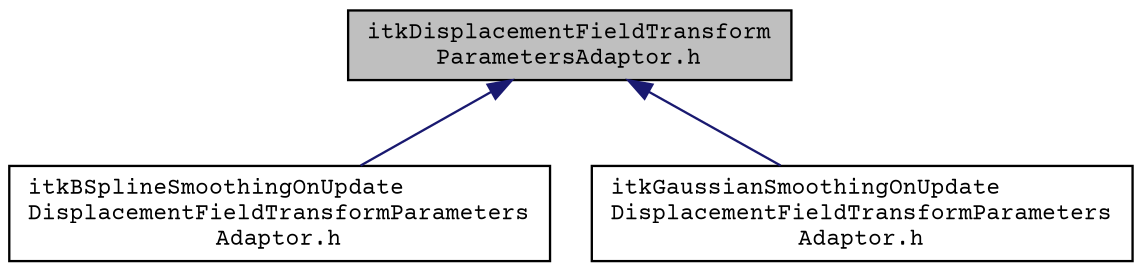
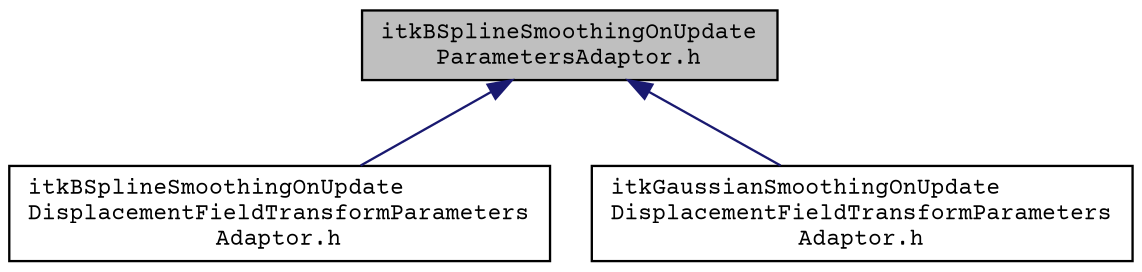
(570, 45) -> (570, 45)
